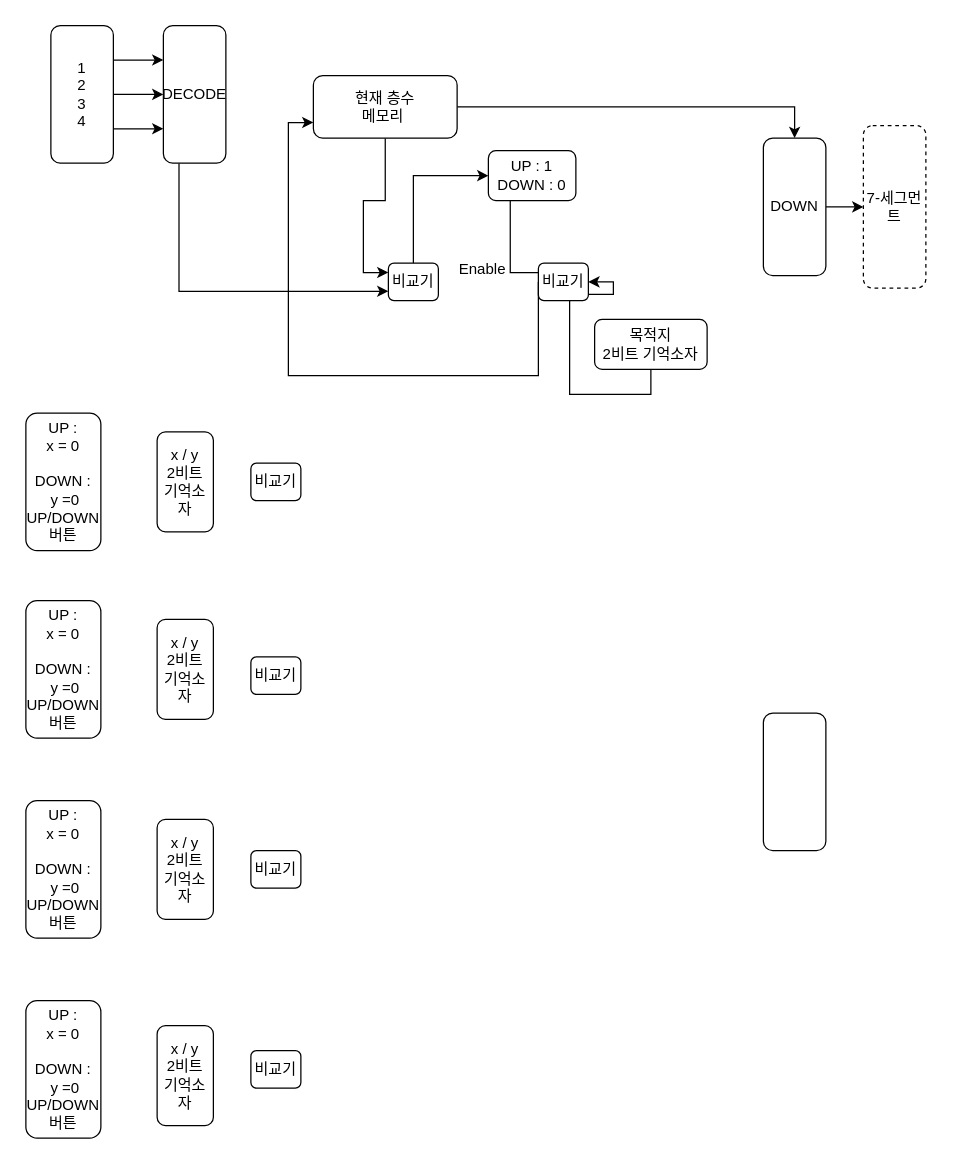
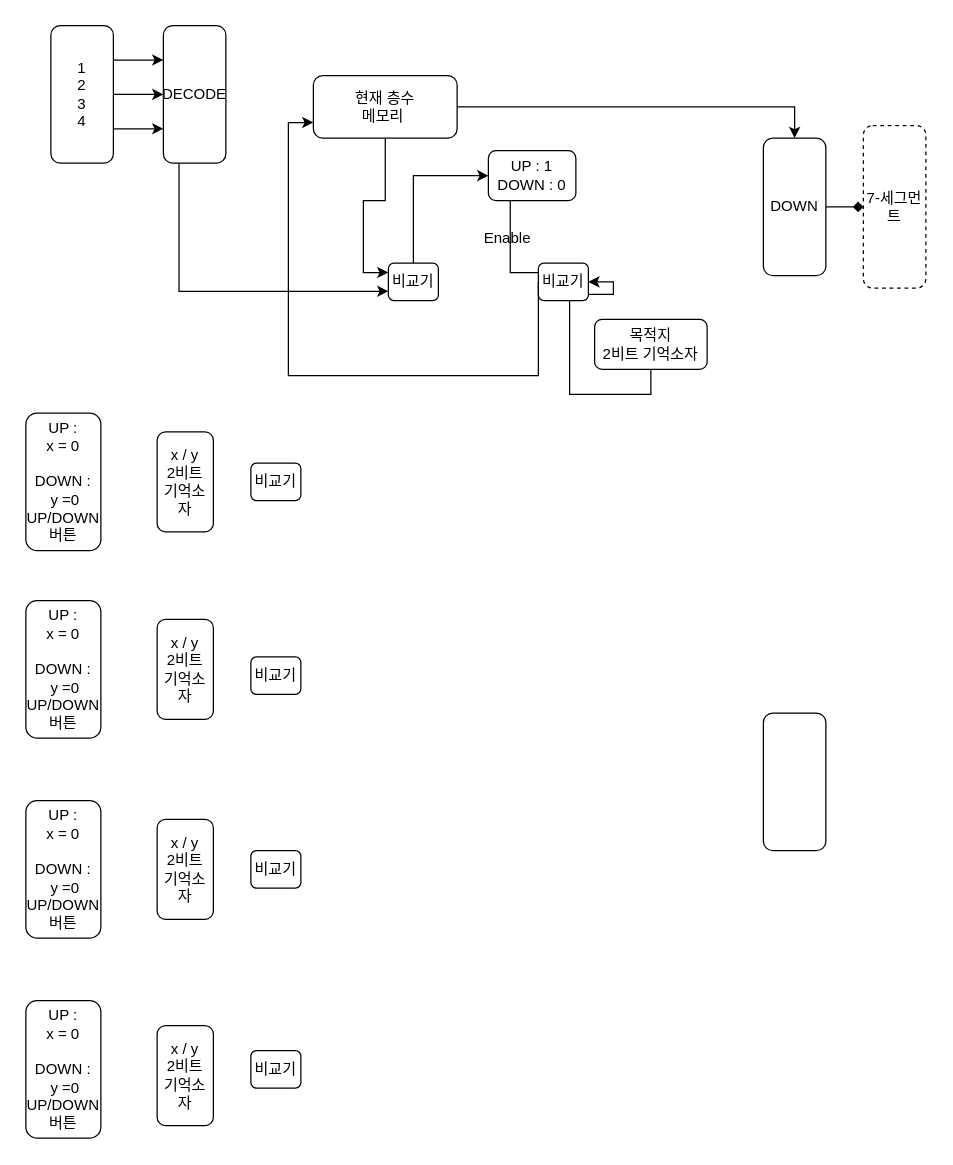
(853, 207) -> (852, 207)
(482, 269) -> (507, 238)
